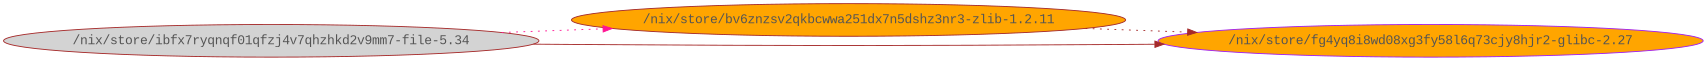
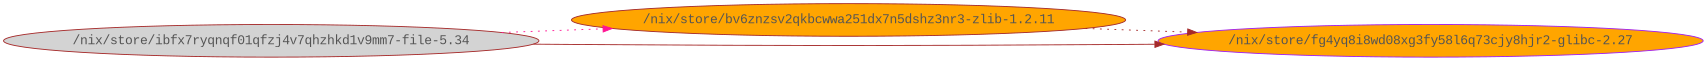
(271, 41) -> (271, 41)
